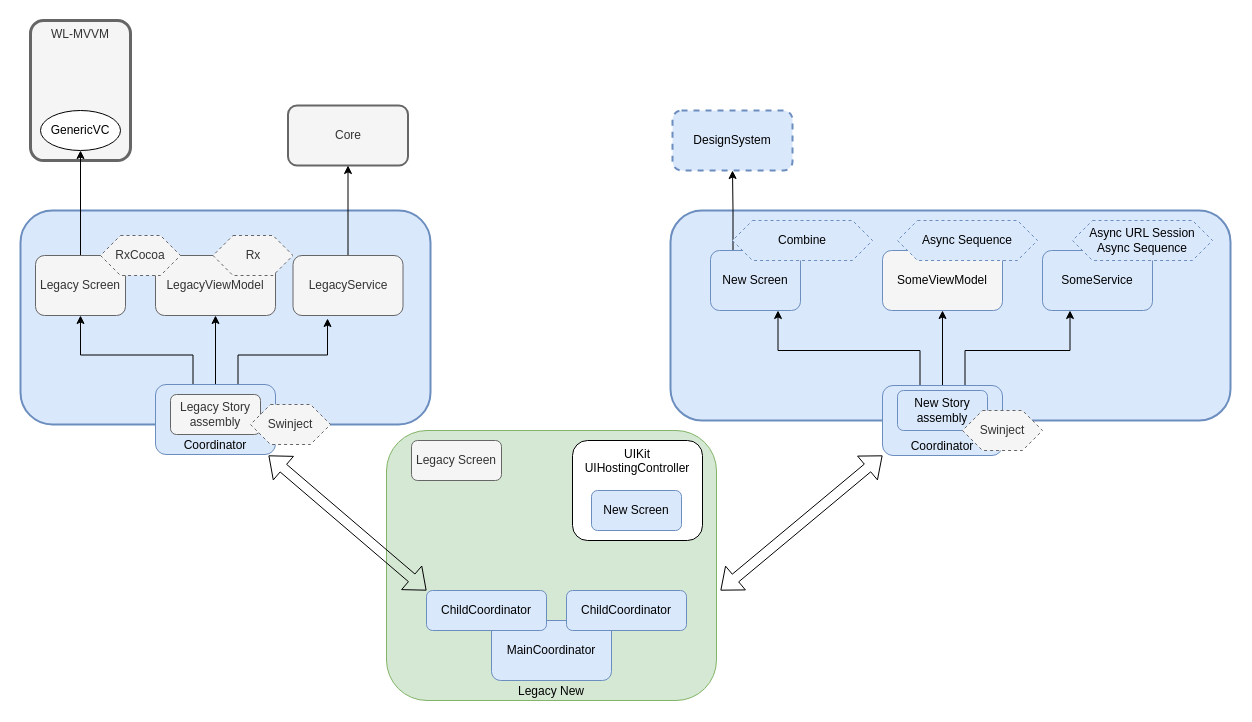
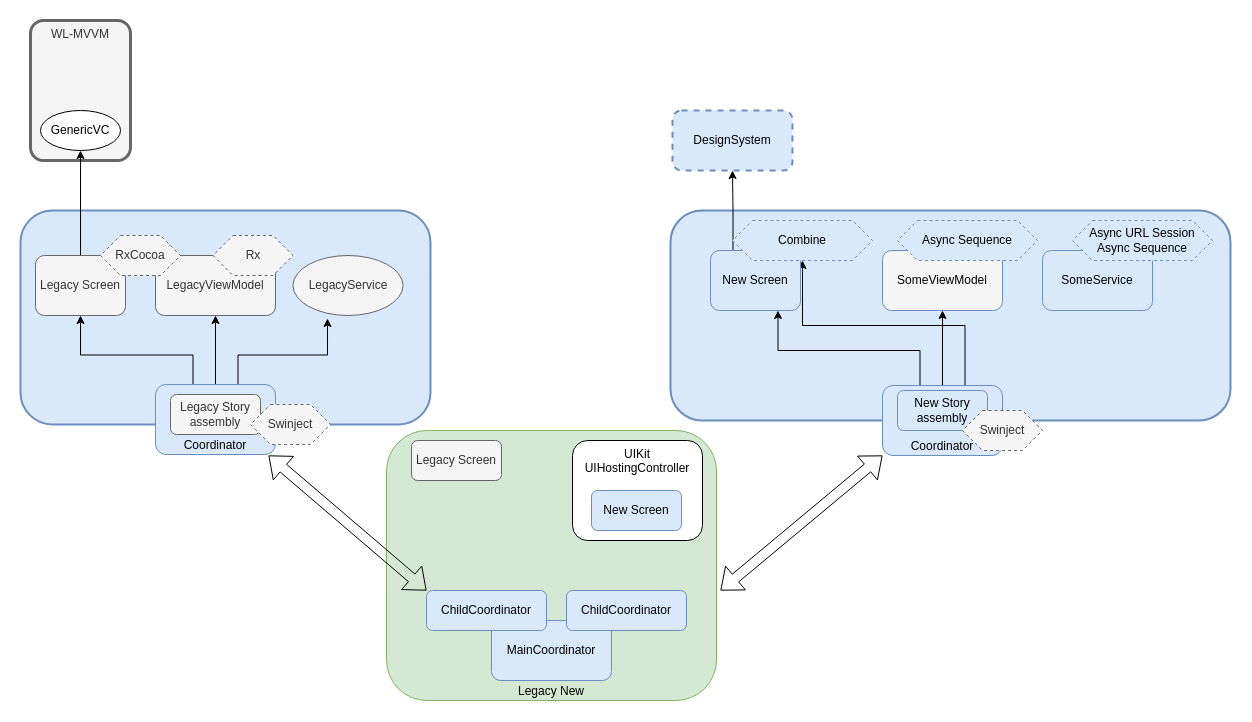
(348, 136) -> none
(348, 191) -> none
(348, 286) -> (348, 286)
(1017, 351) -> (856, 326)
